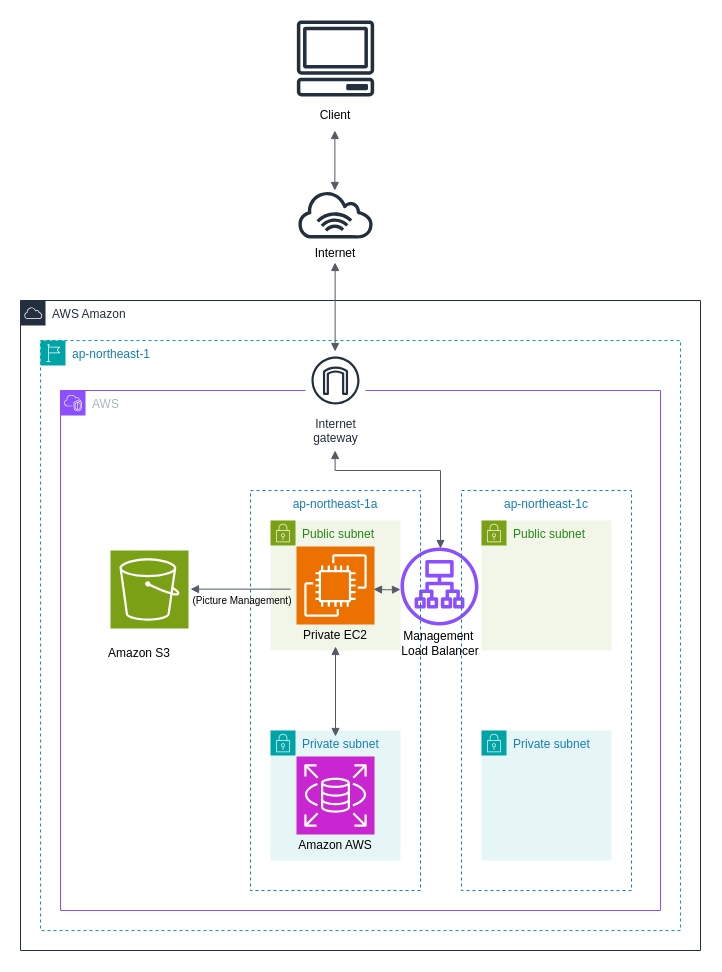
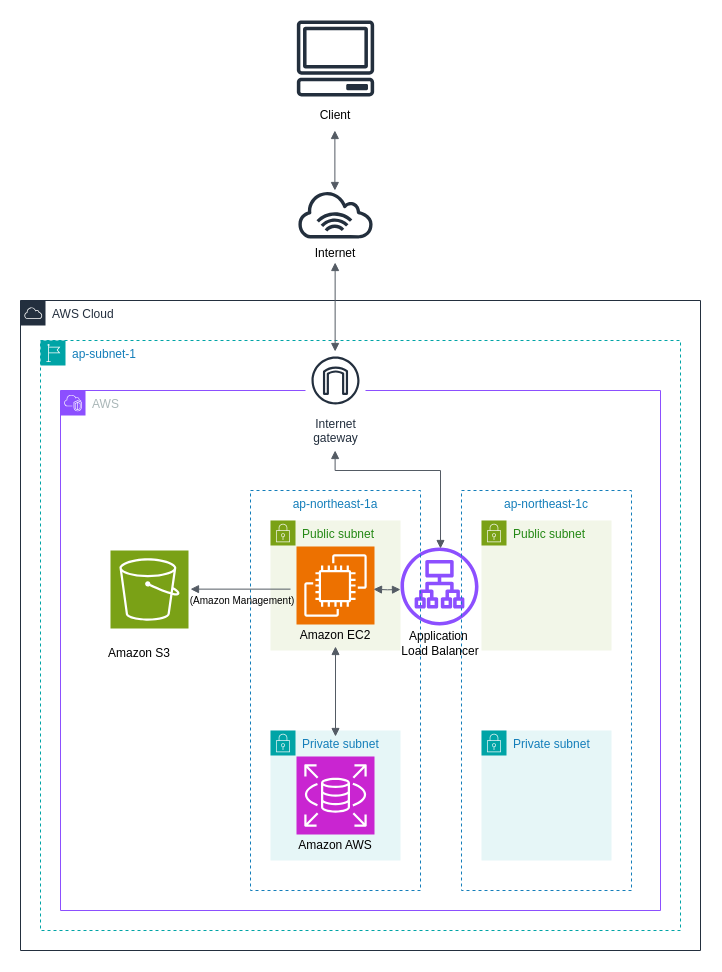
(85, 315) -> (80, 315)
(120, 355) -> (109, 355)
(243, 601) -> (243, 601)
(336, 636) -> (336, 636)
(441, 644) -> (441, 644)
